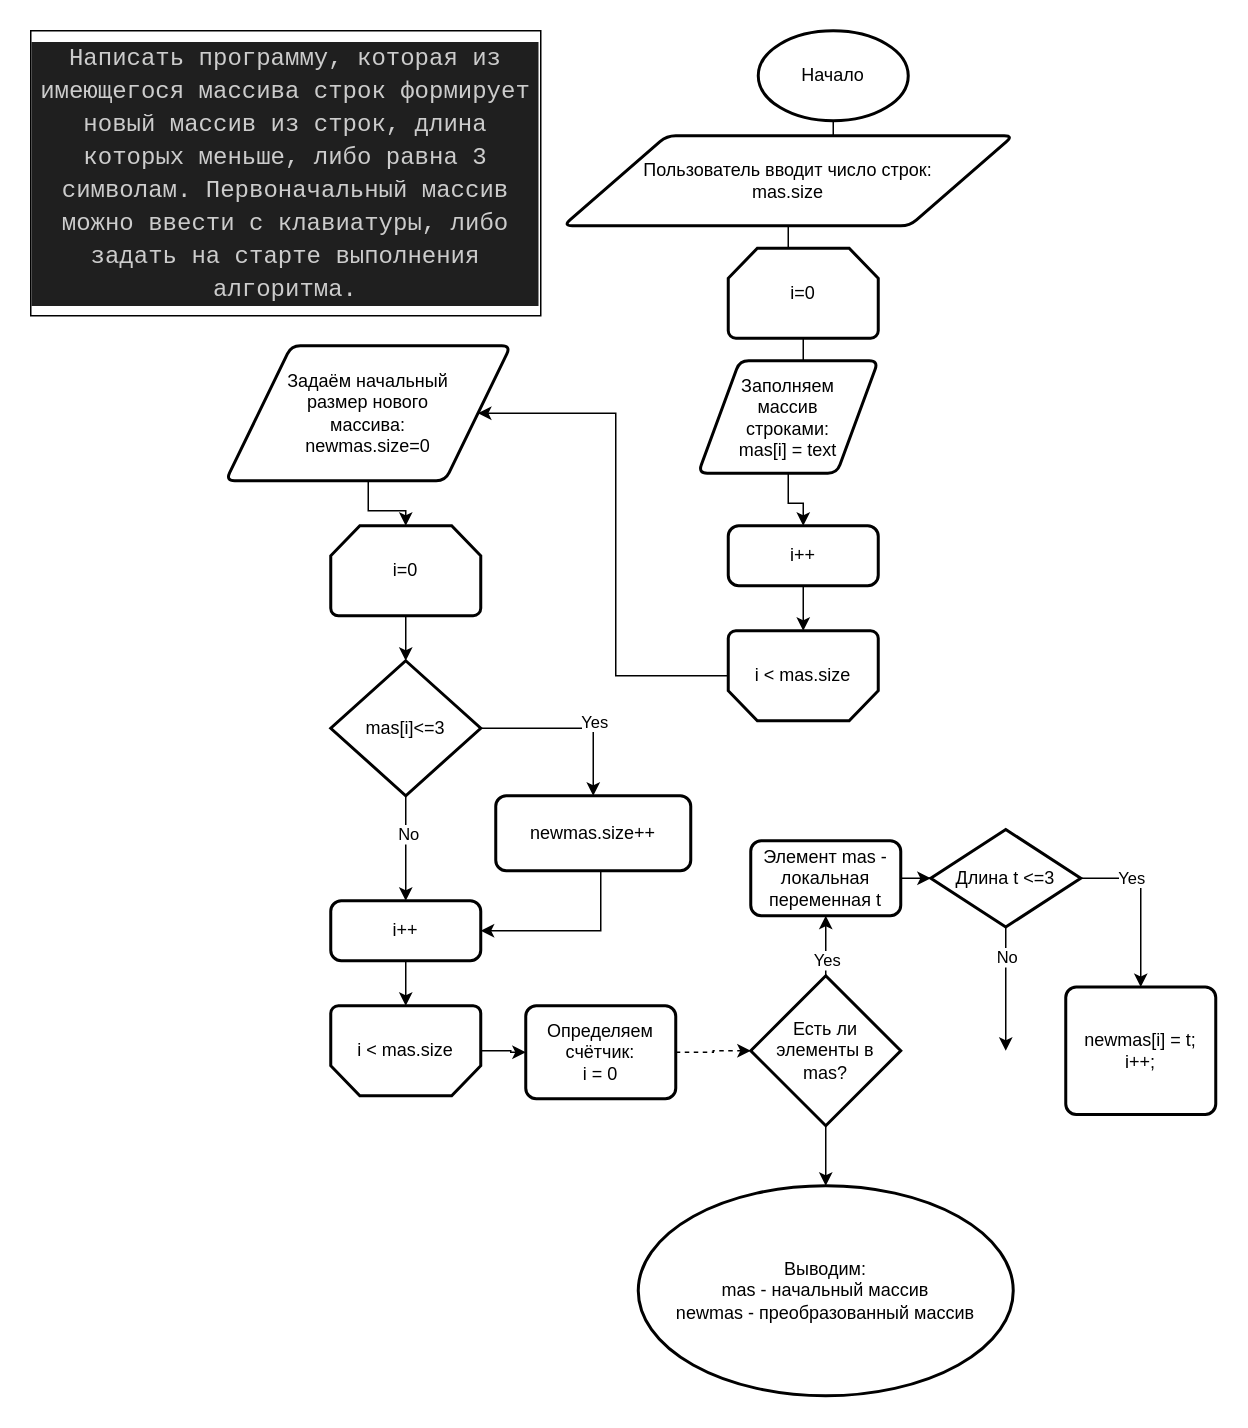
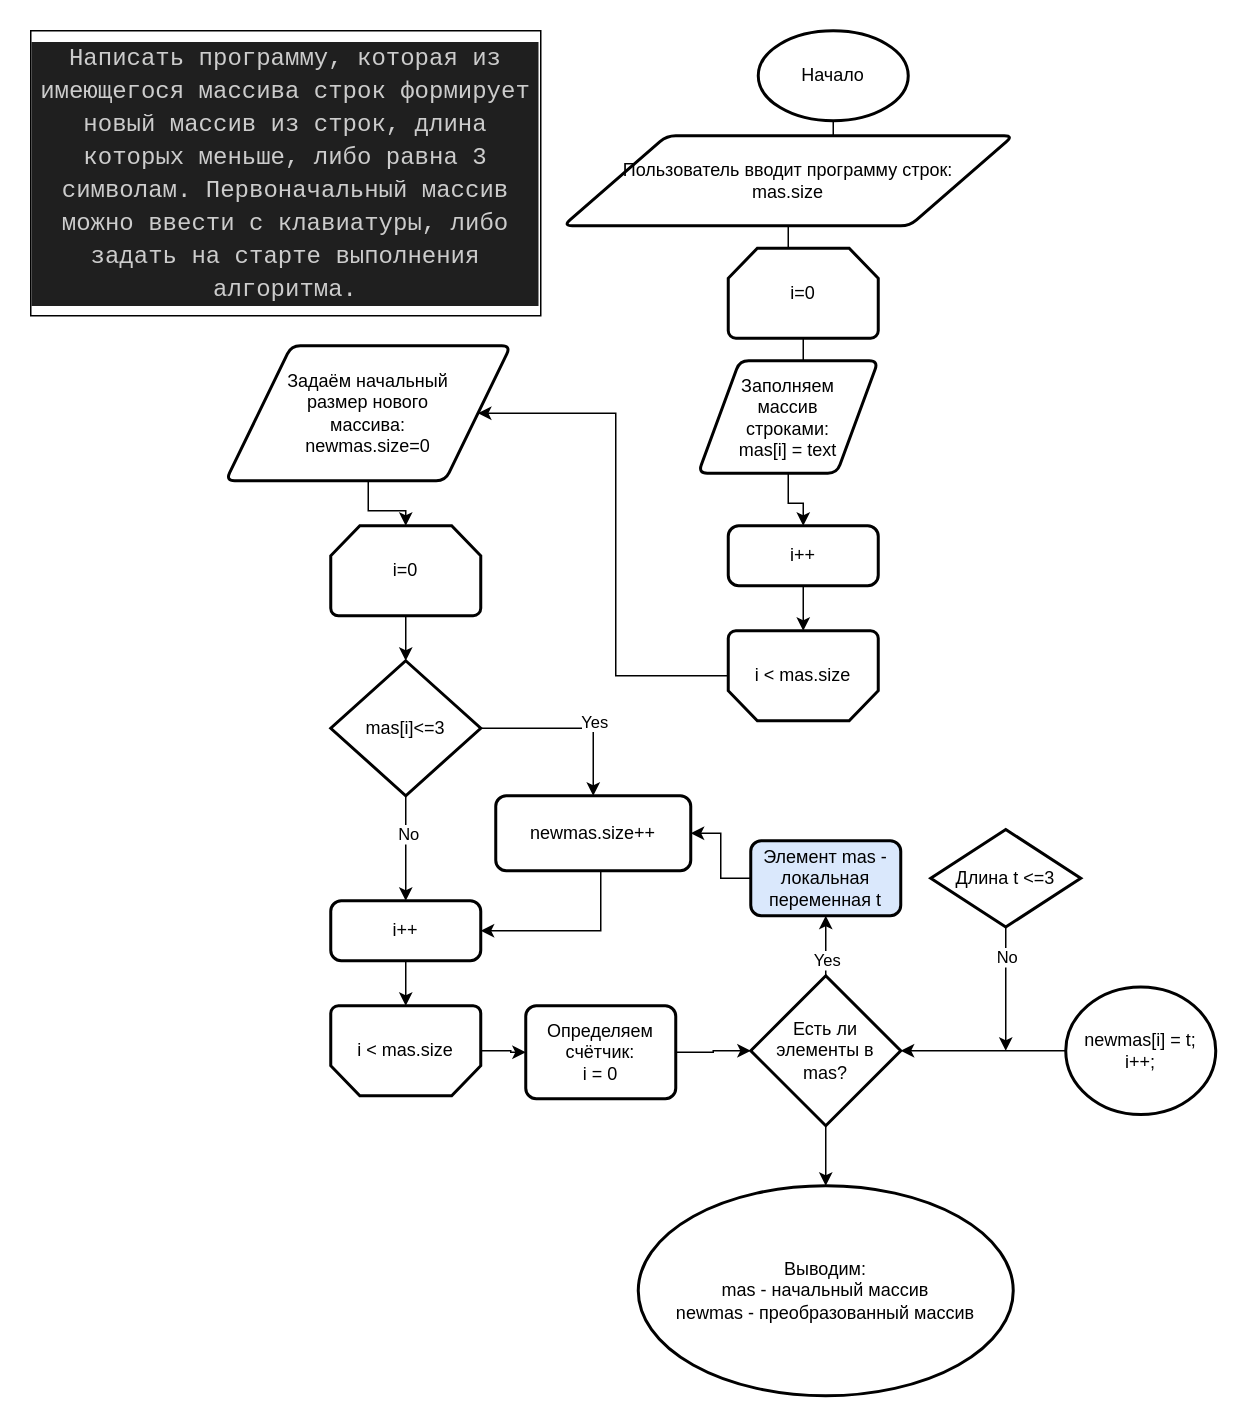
(788, 181) -> (788, 181)
(826, 878) -> (826, 878)
(921, 878) -> (721, 860)
(1141, 897) -> none
none -> (988, 1051)
(1141, 1051) -> (1141, 1051)
(708, 1052) -> (708, 1052)
